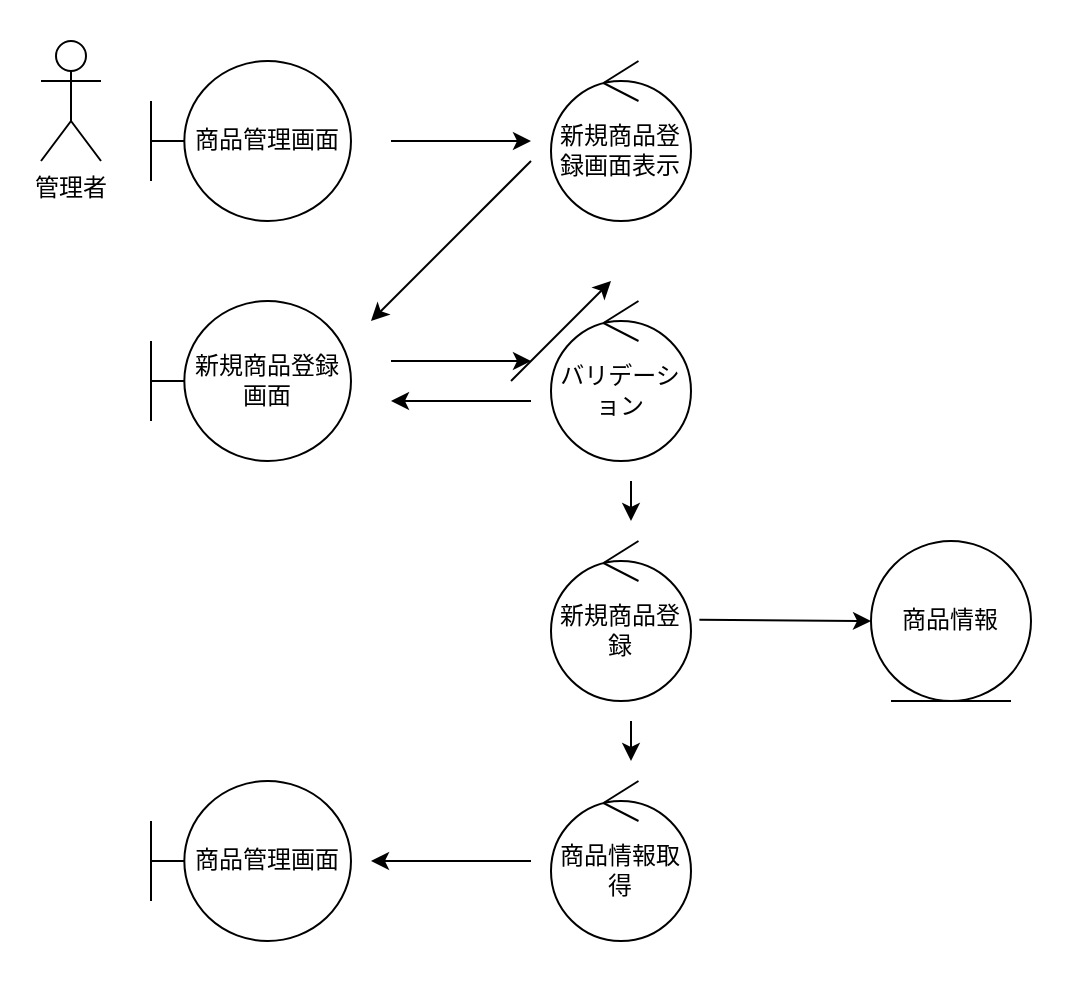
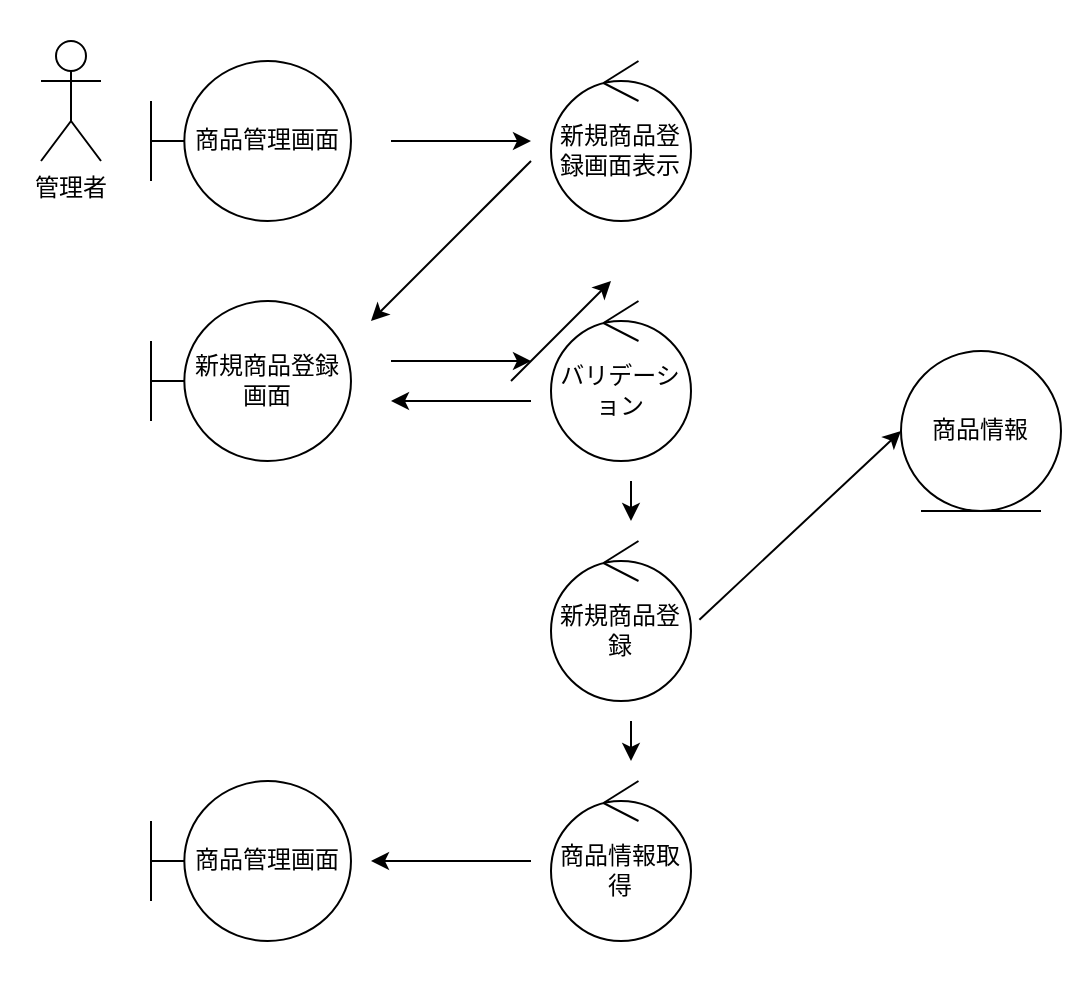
(951, 621) -> (981, 431)
